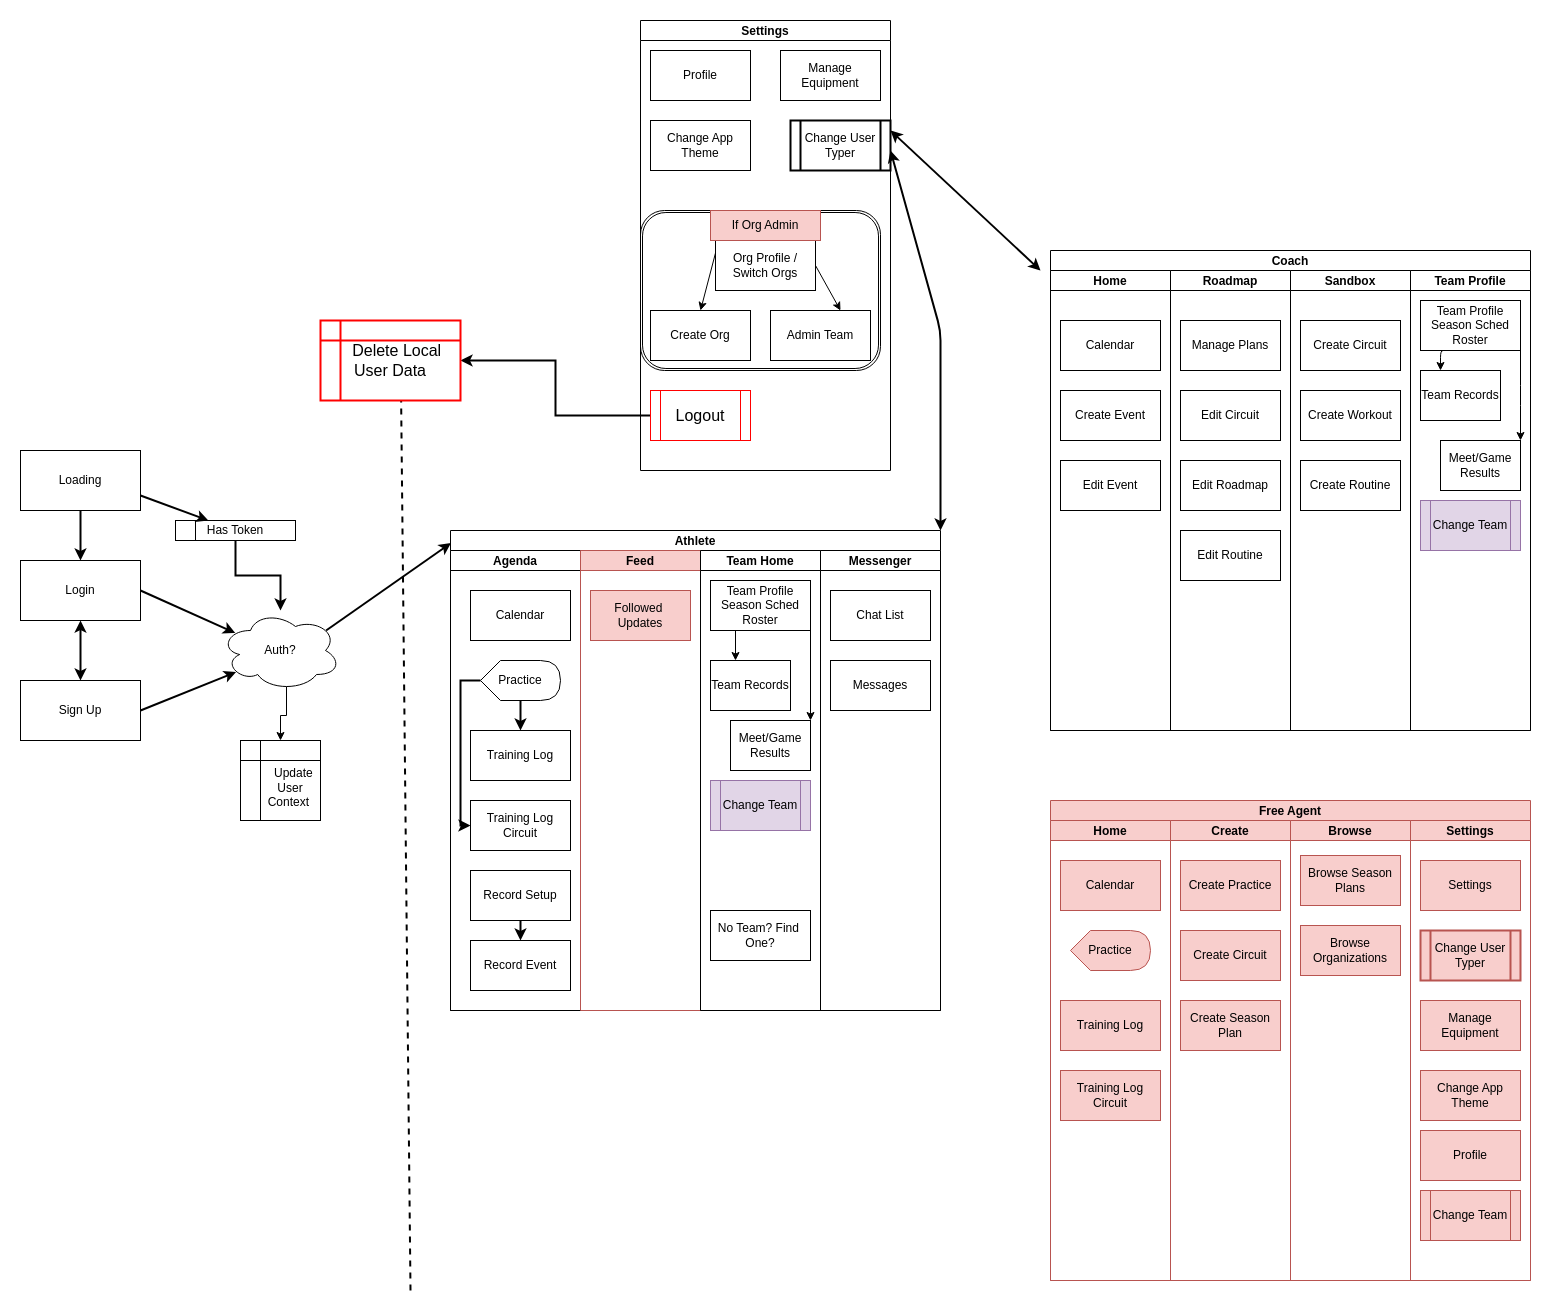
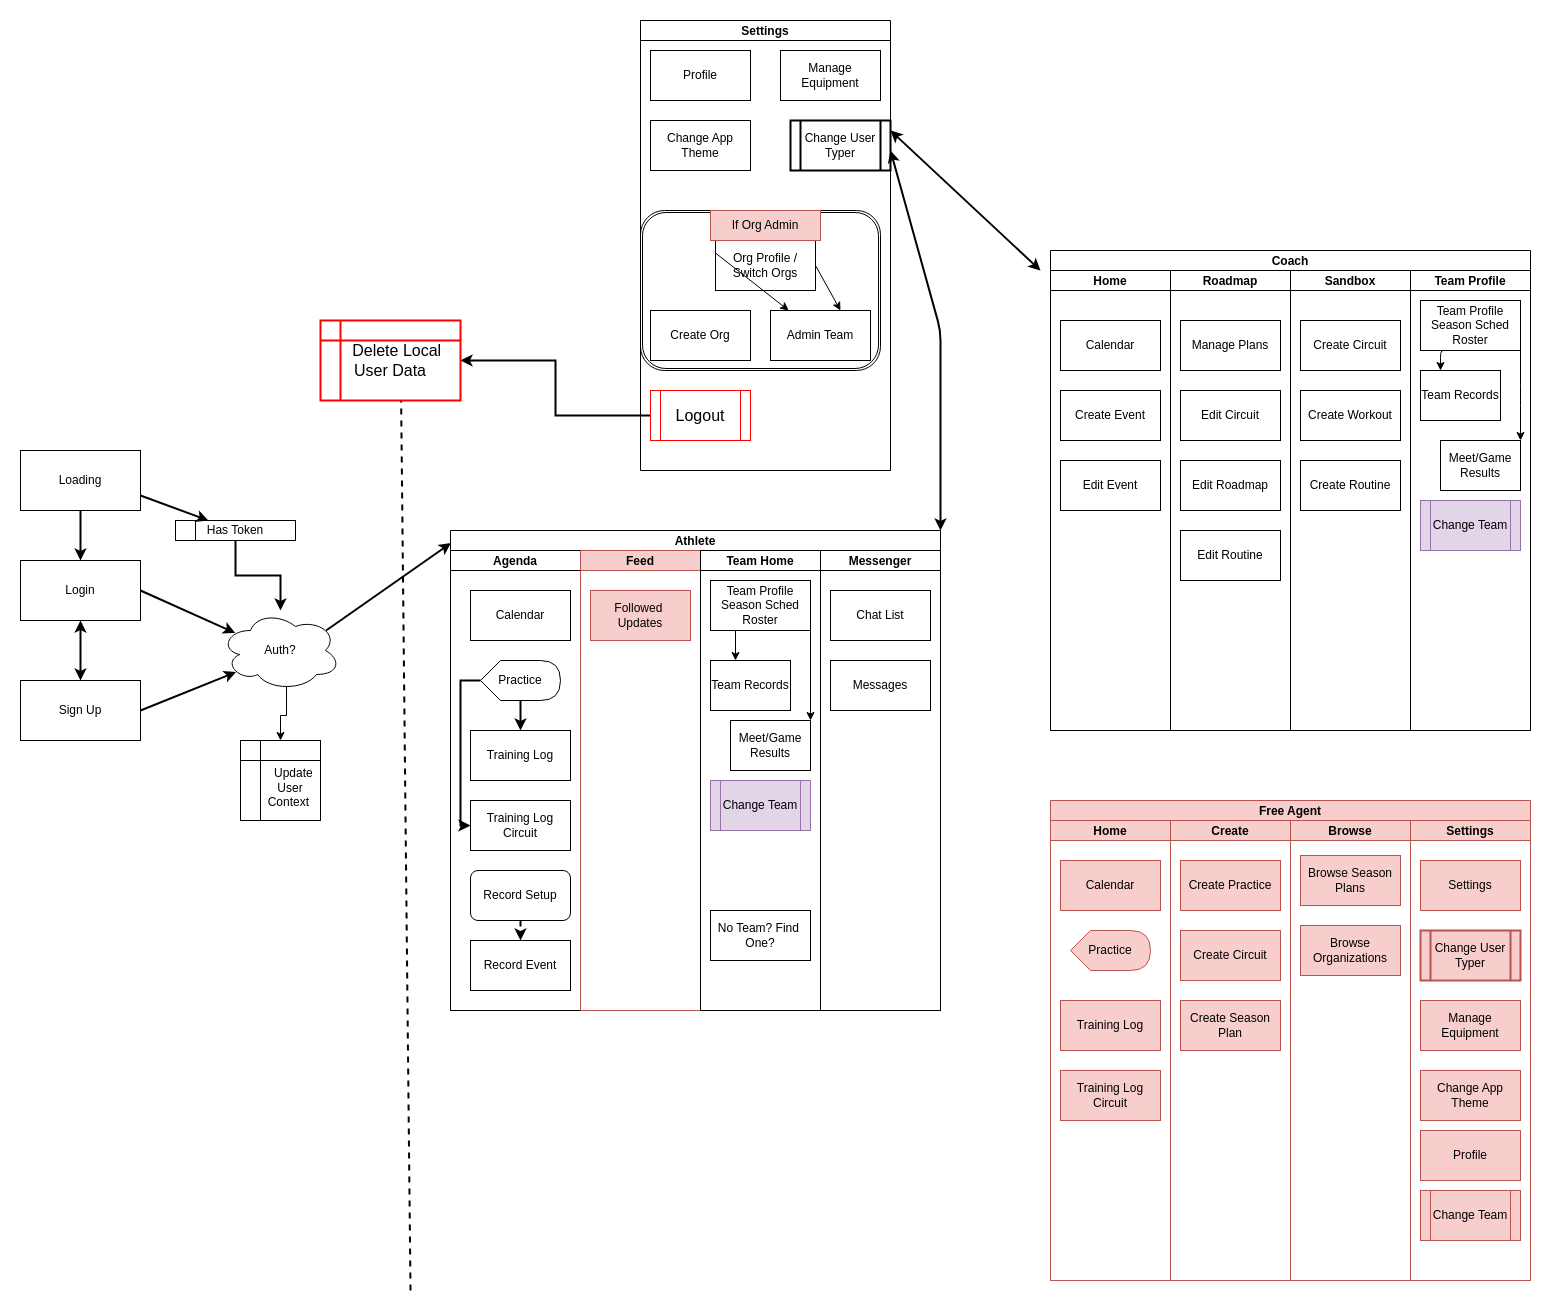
(709, 278) -> (750, 280)
(521, 896) -> (521, 896)
(521, 928) -> (521, 928)
